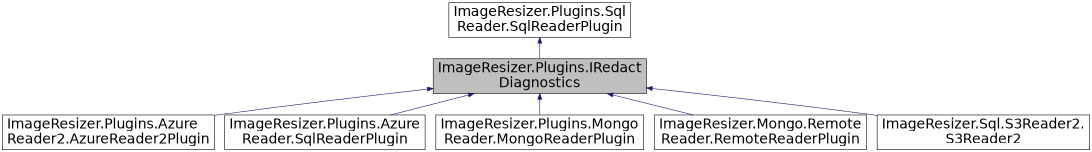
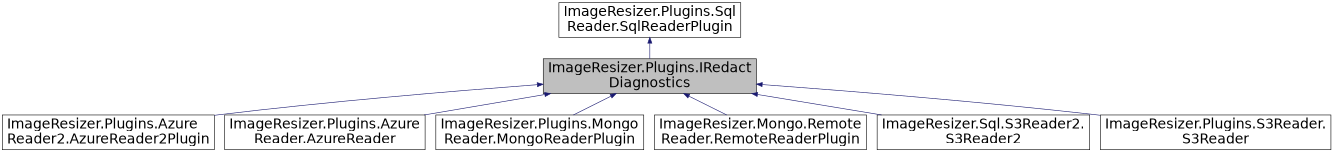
(325, 132) -> (325, 132)
none -> (1216, 132)
